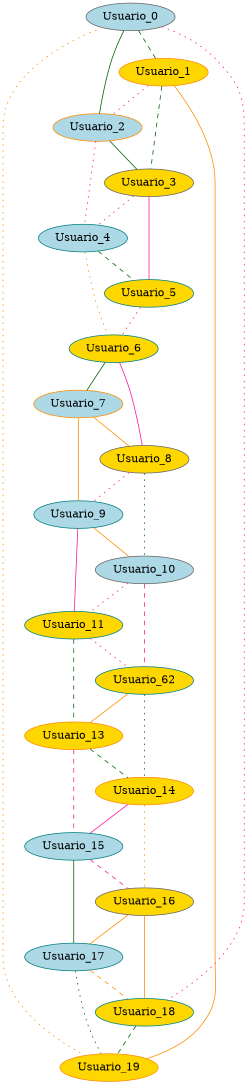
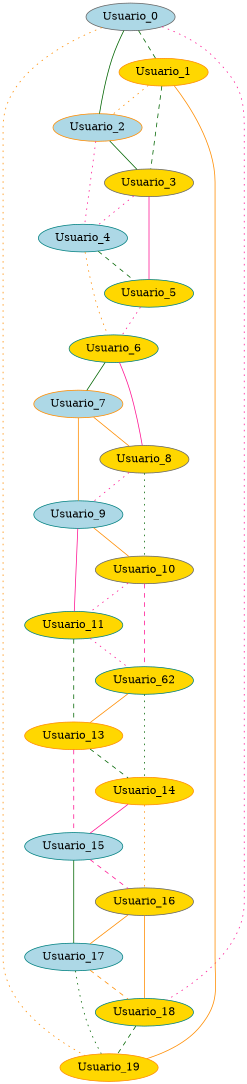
(131, 100) -> (131, 100)
(144, 570) -> (144, 570)
